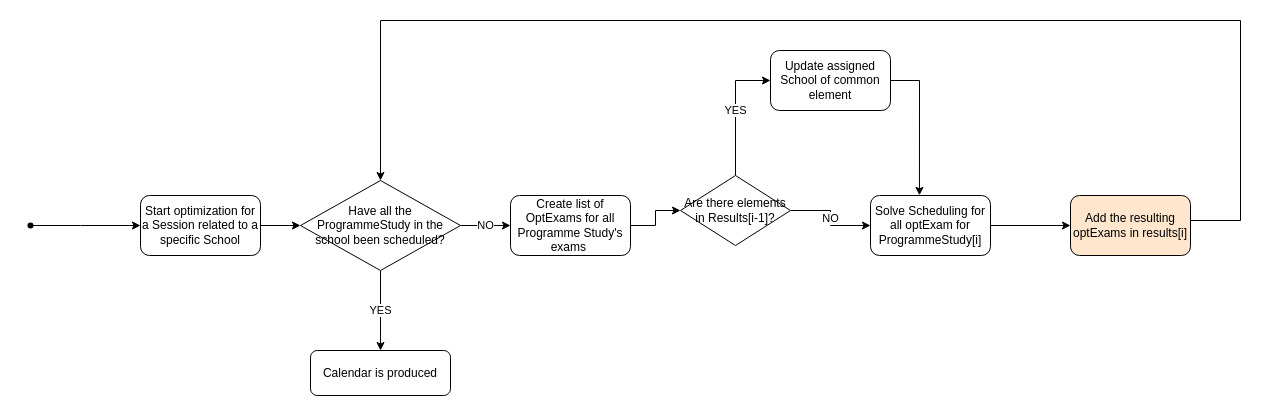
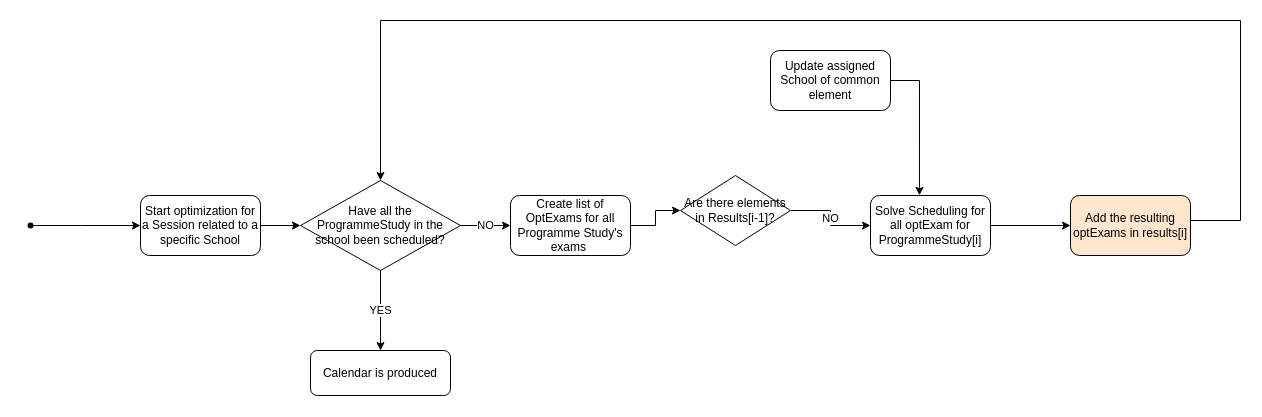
(736, 115) -> none
